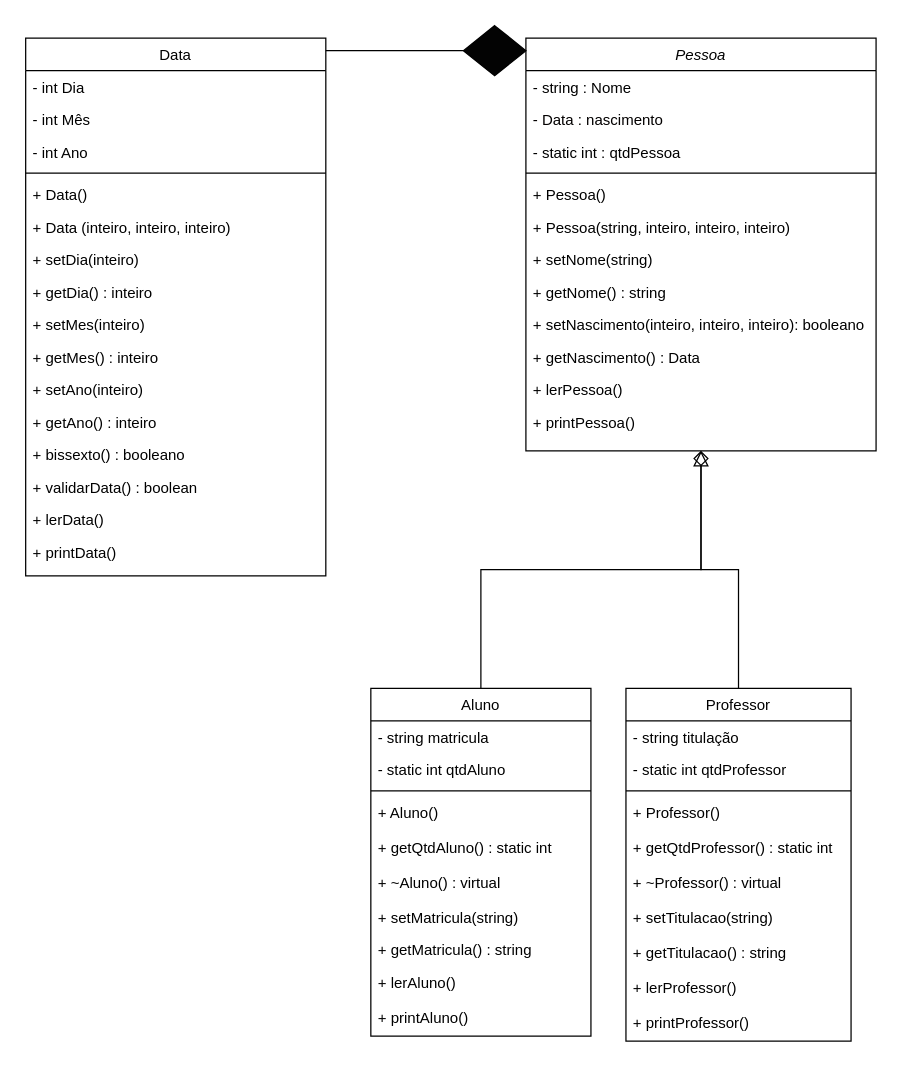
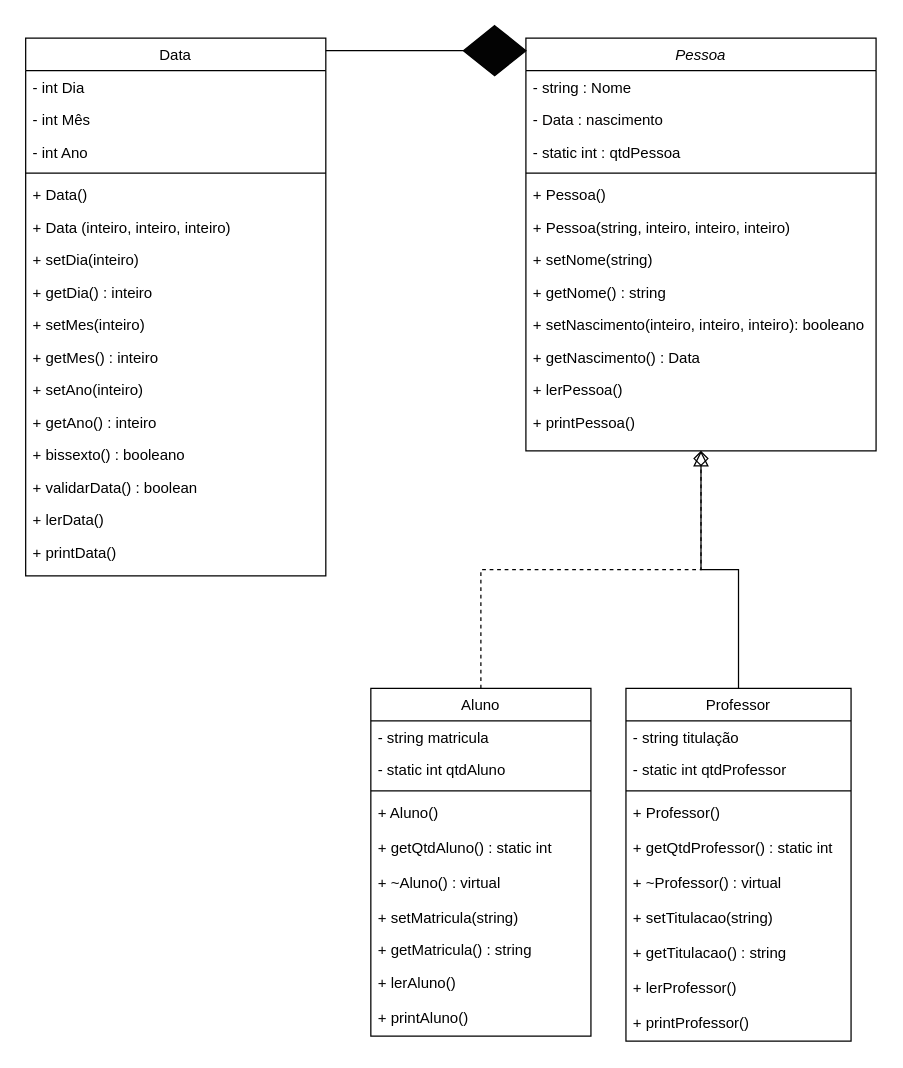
(531, 569) -> (531, 569)
